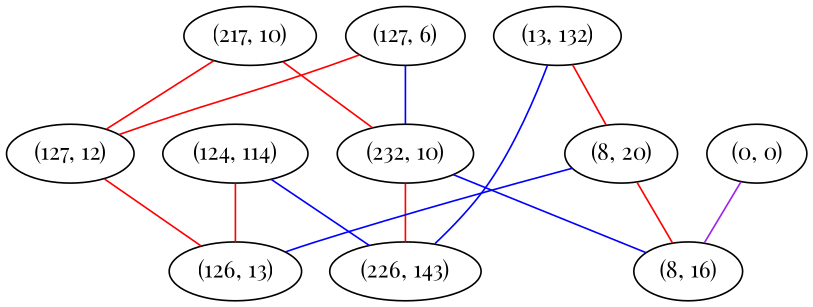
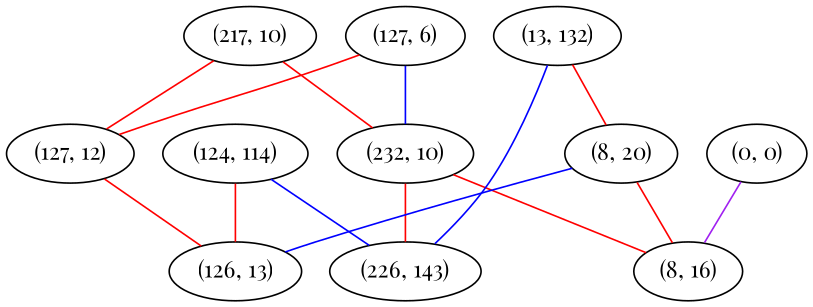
(550, 214) -> (550, 214)
